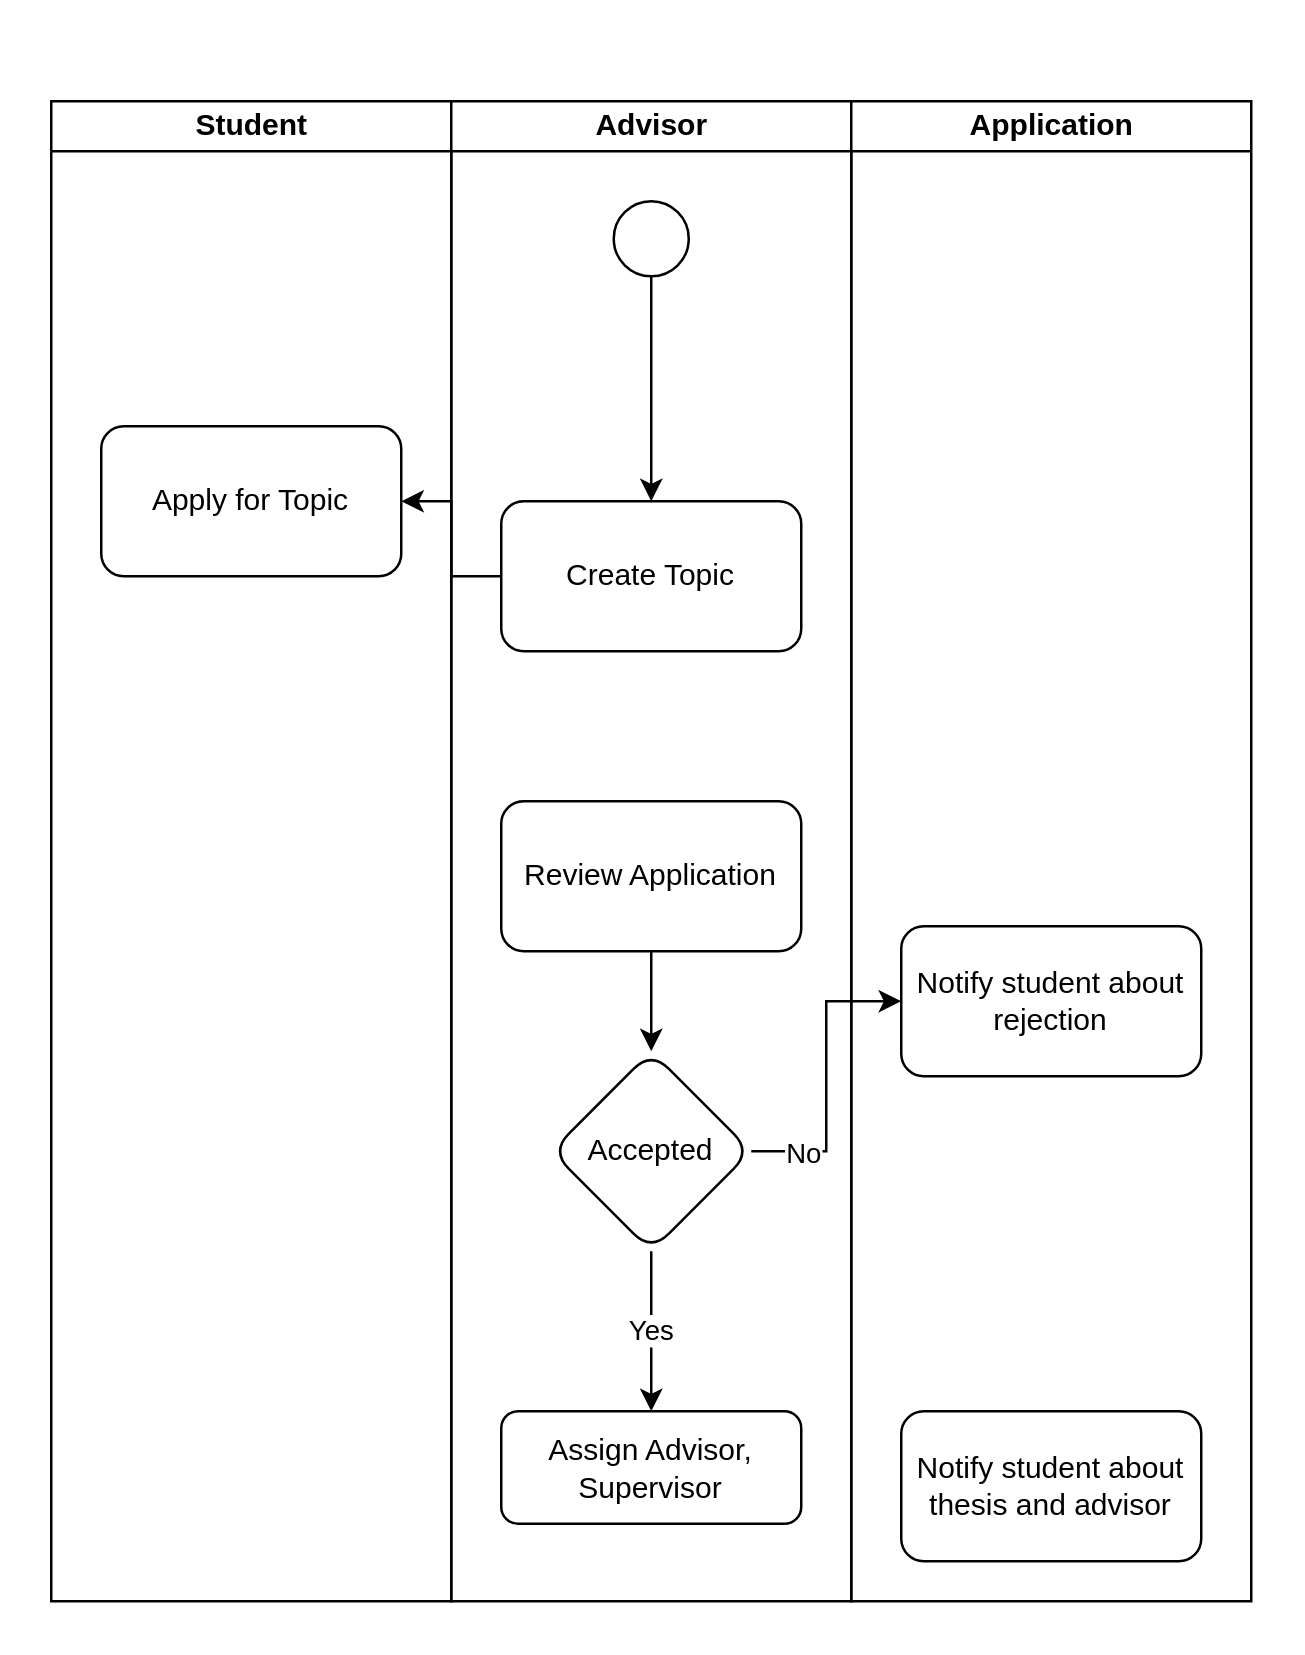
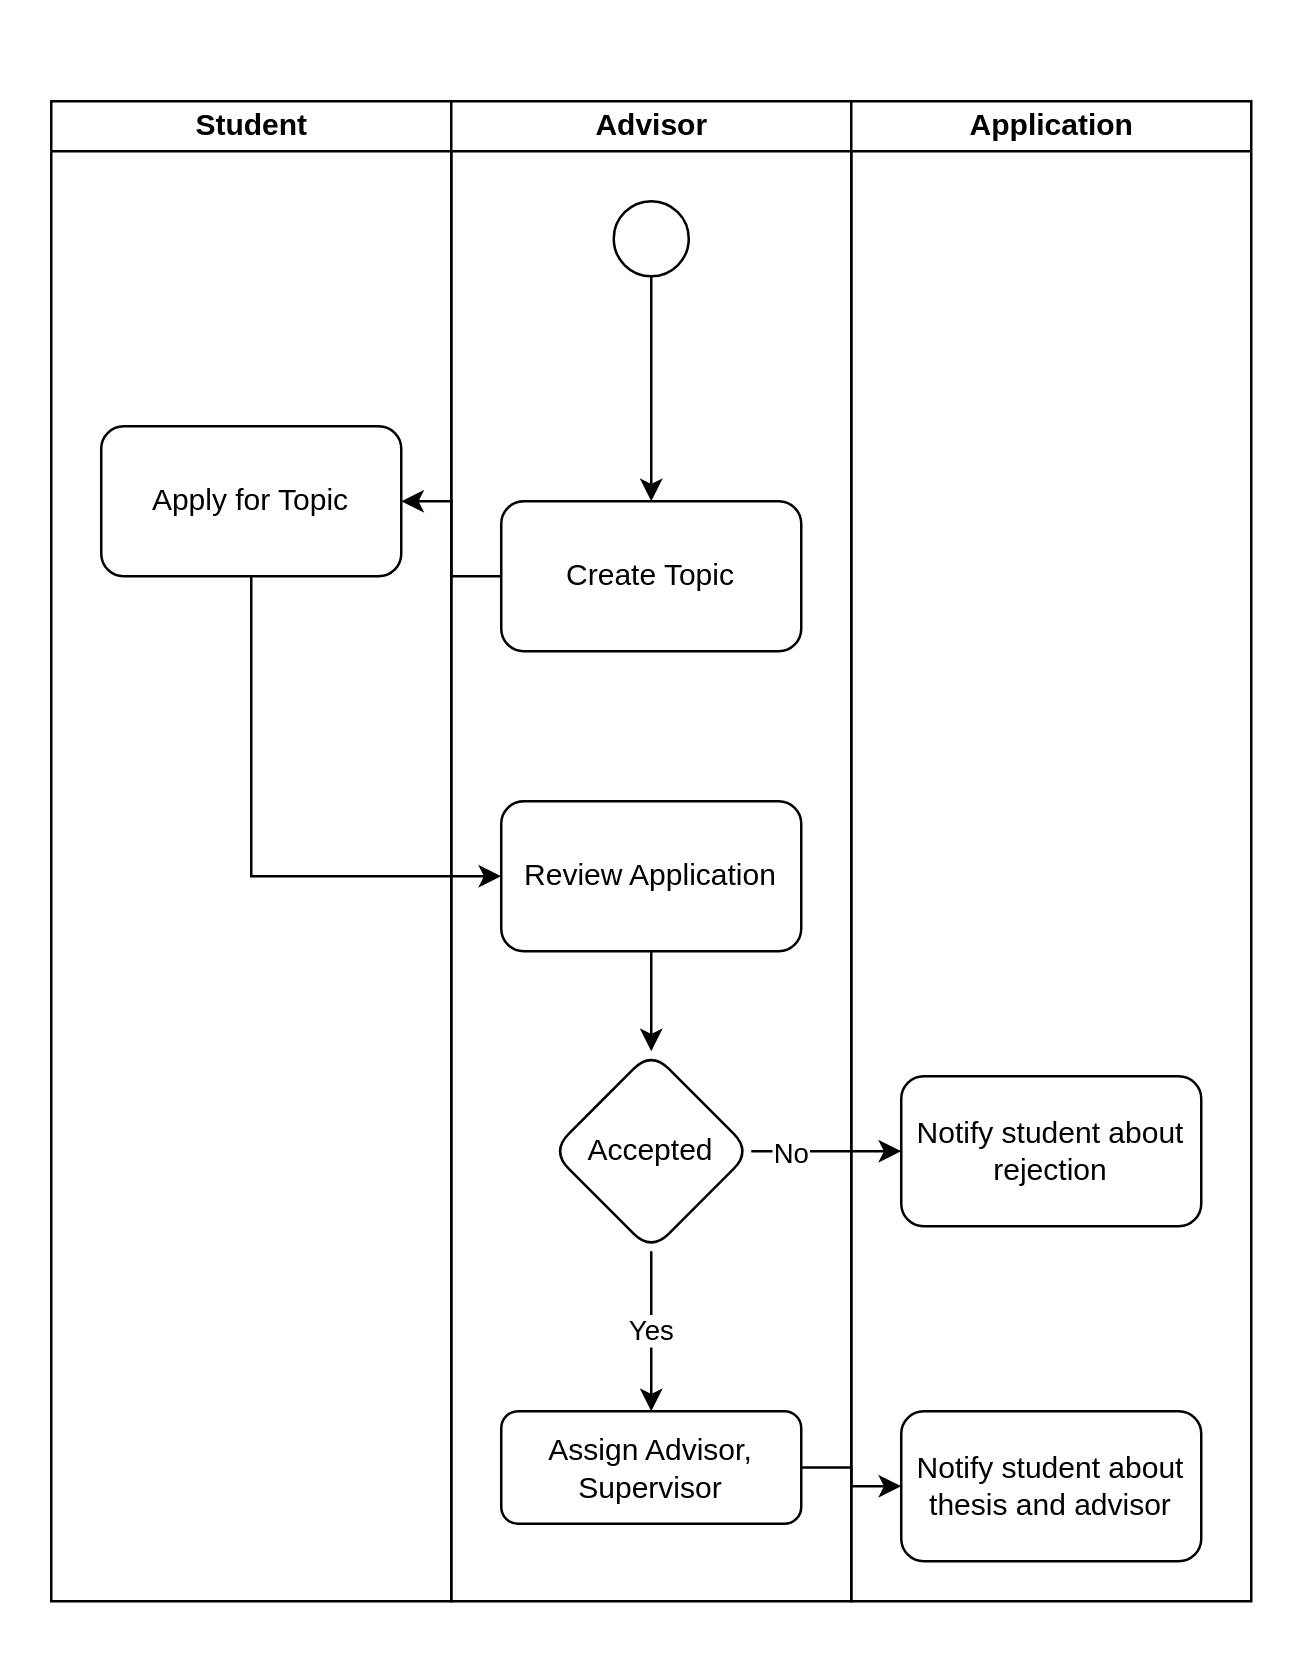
none -> (251, 823)
(1051, 1001) -> (1051, 1151)
none -> (823, 1468)
